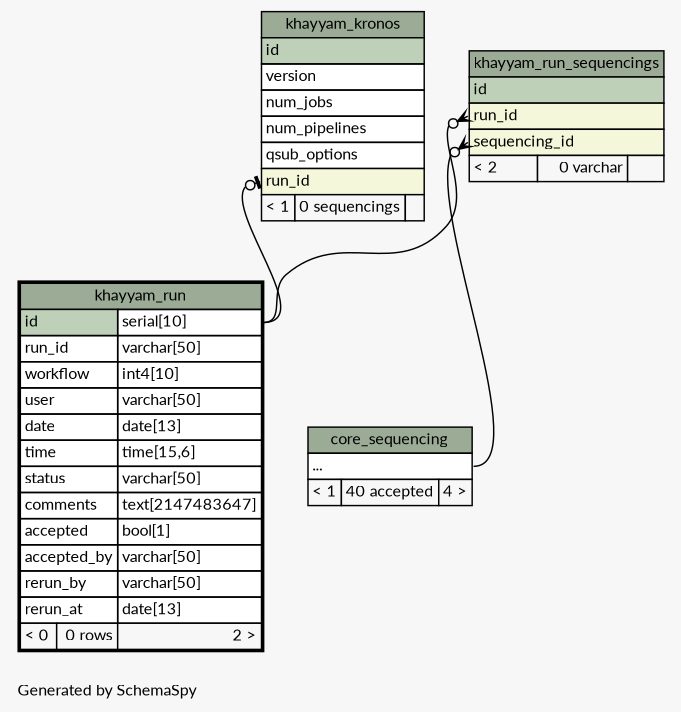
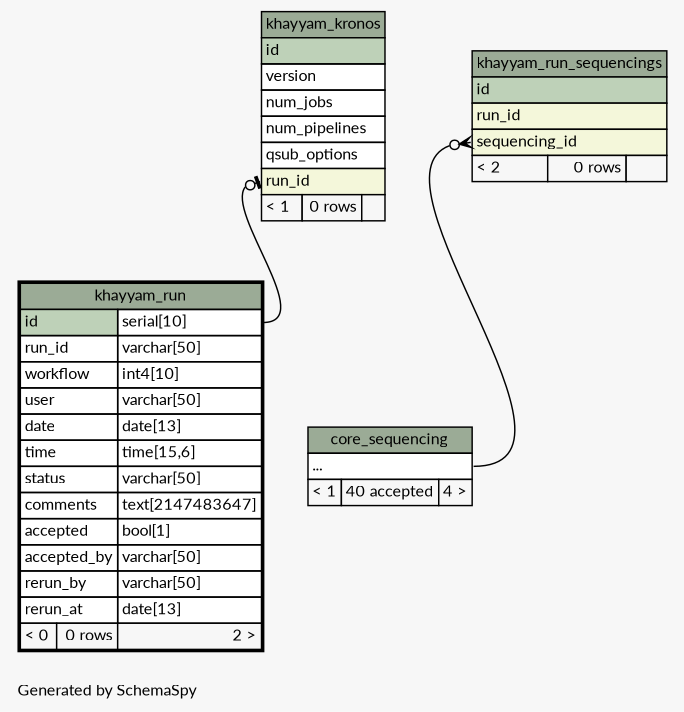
(591, 168) -> (598, 168)
(350, 207) -> (333, 207)
(390, 253) -> none
